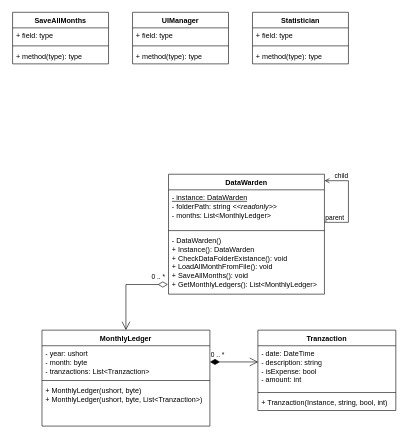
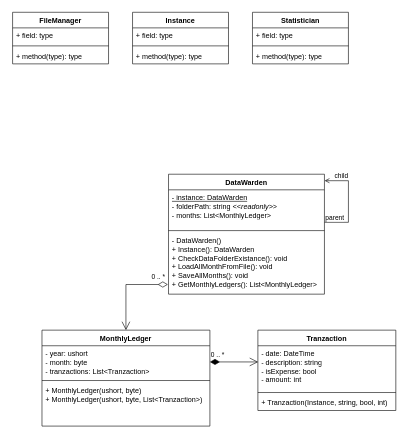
(60, 21) -> (60, 21)
(180, 21) -> (180, 21)
